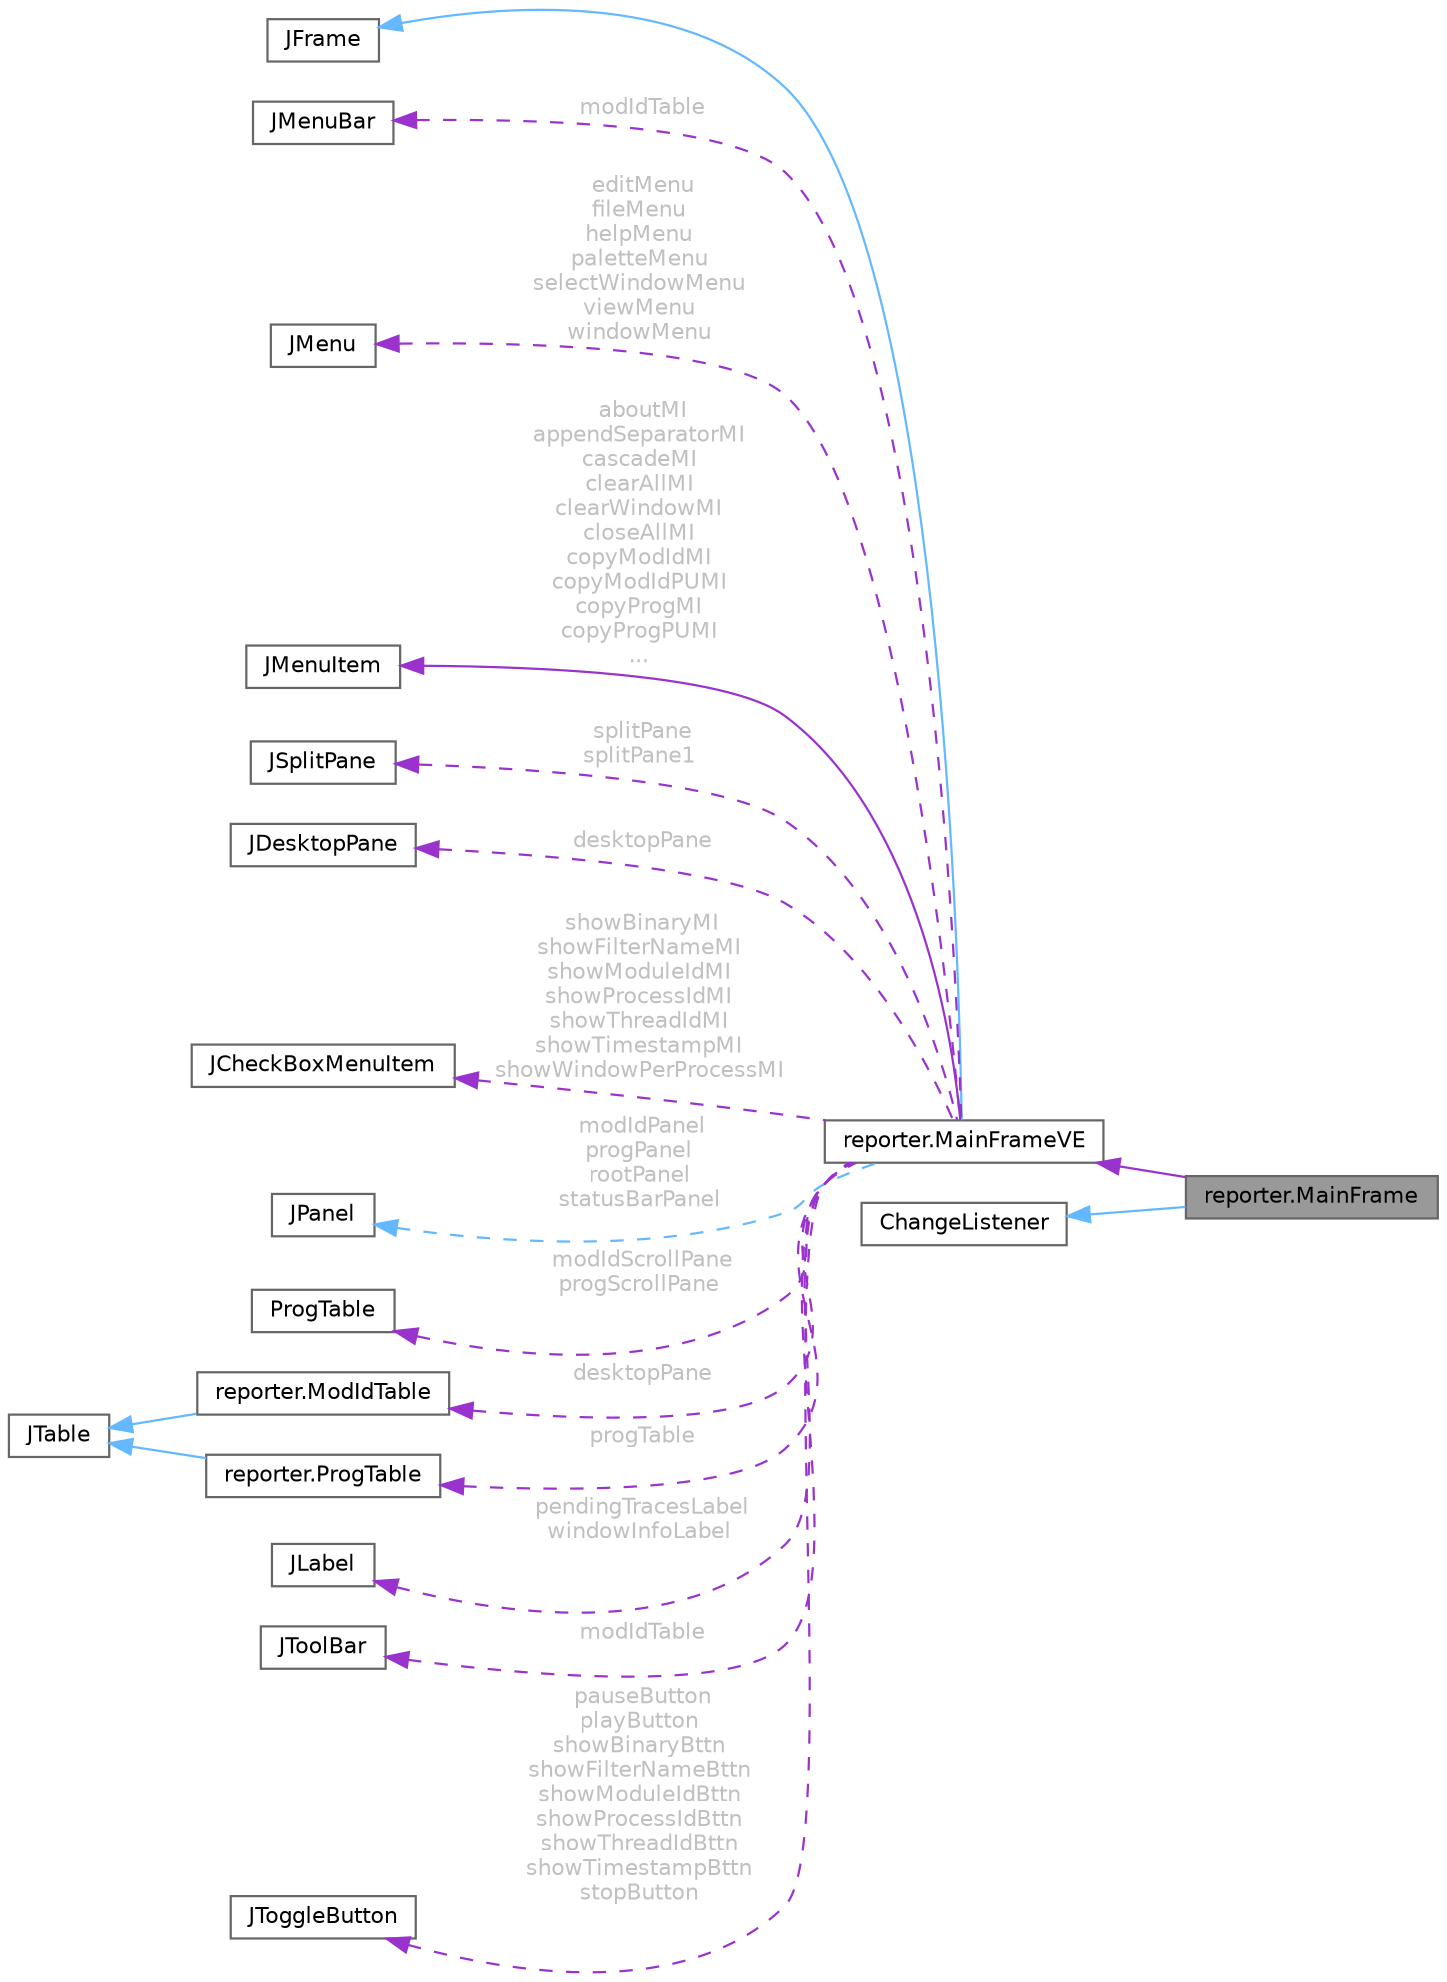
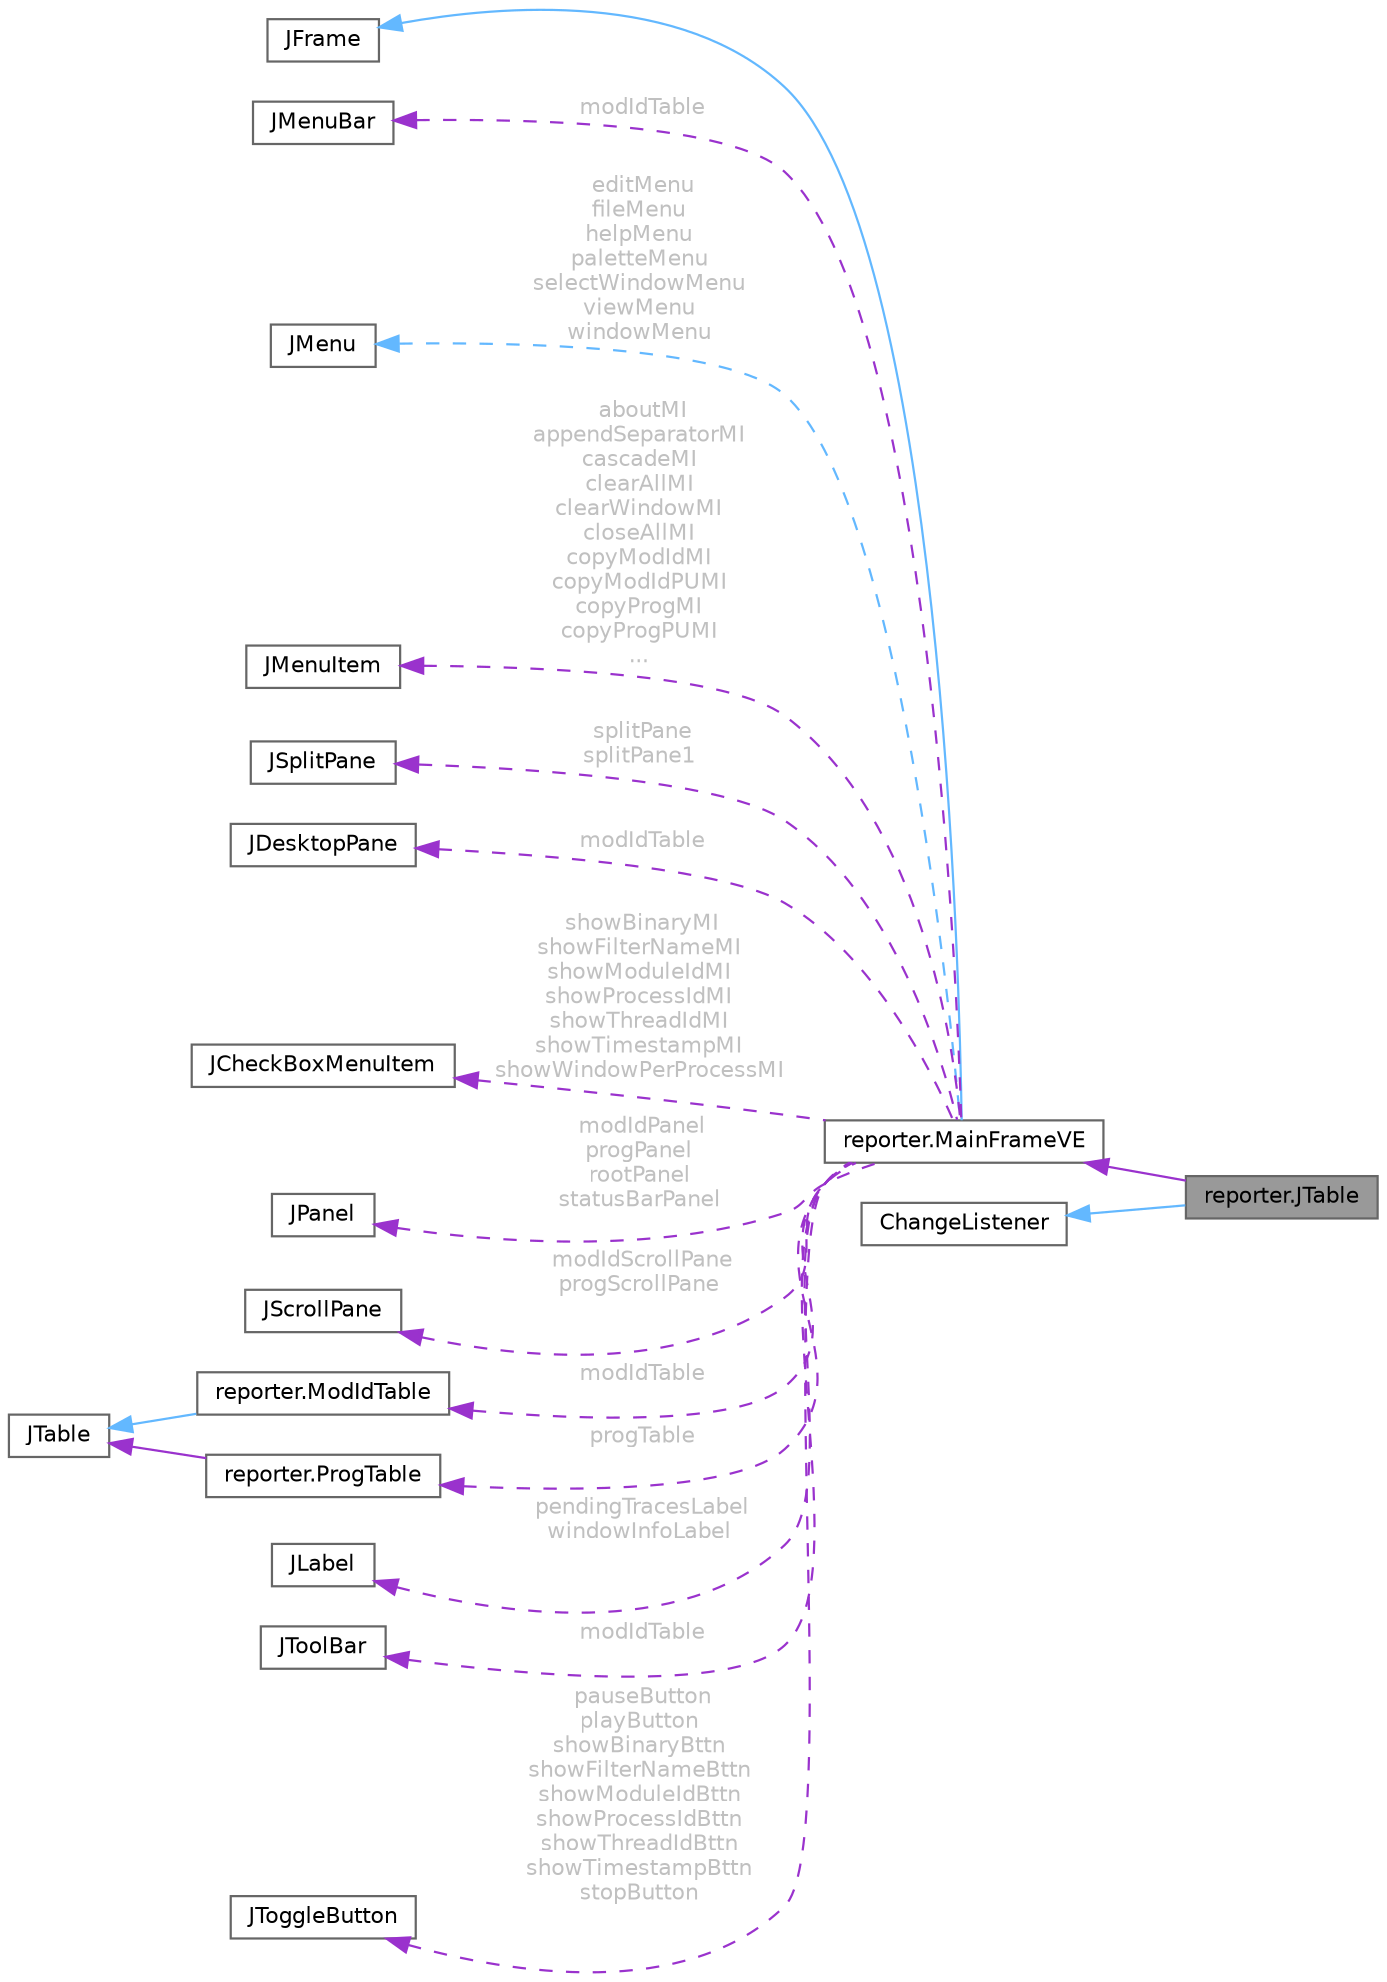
(864, 555) -> (864, 555)
(816, 745) -> (816, 745)
(640, 842) -> (640, 842)
(1312, 1197) -> (1282, 1197)
(645, 1239) -> (645, 1239)
(323, 1311) -> (323, 1311)
(640, 1375) -> (640, 1375)
(169, 1452) -> (169, 1452)
